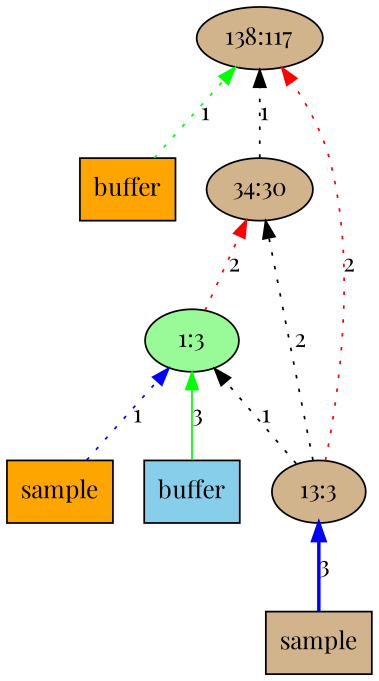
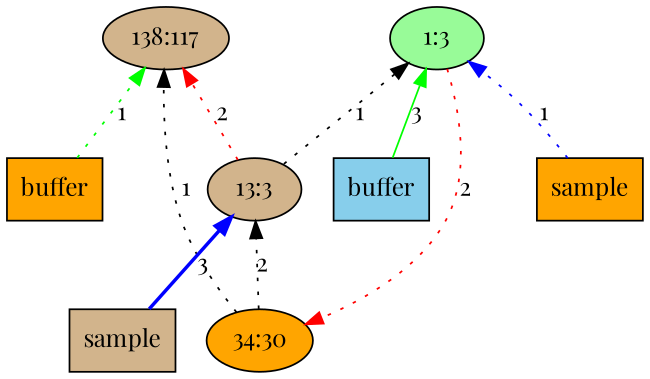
(260, 189) -> (260, 341)
(291, 349) -> (257, 274)
